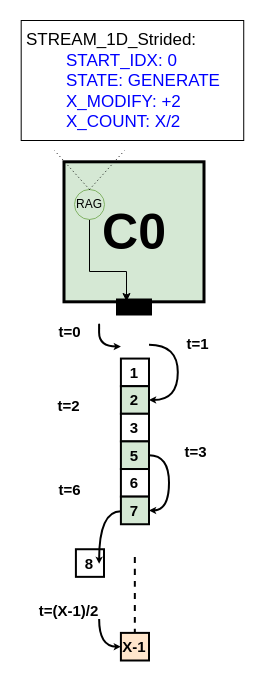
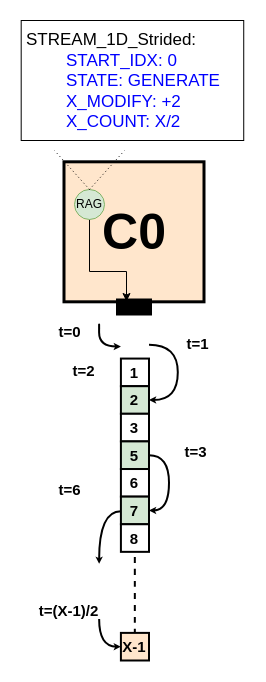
(134, 232) -> (134, 232)
(69, 405) -> (84, 370)
(90, 563) -> (135, 538)
